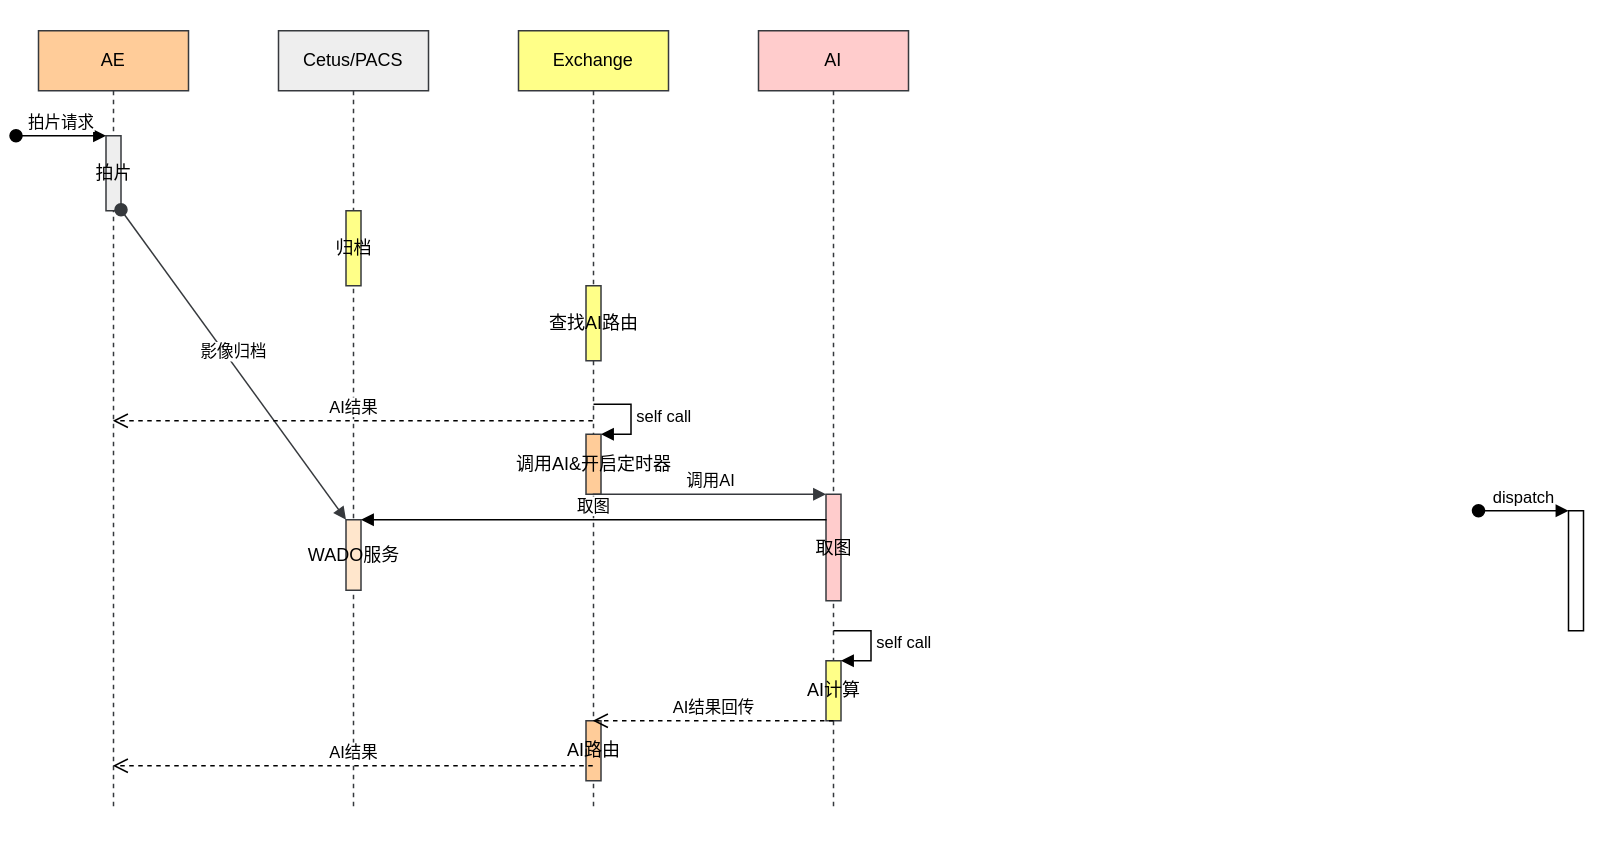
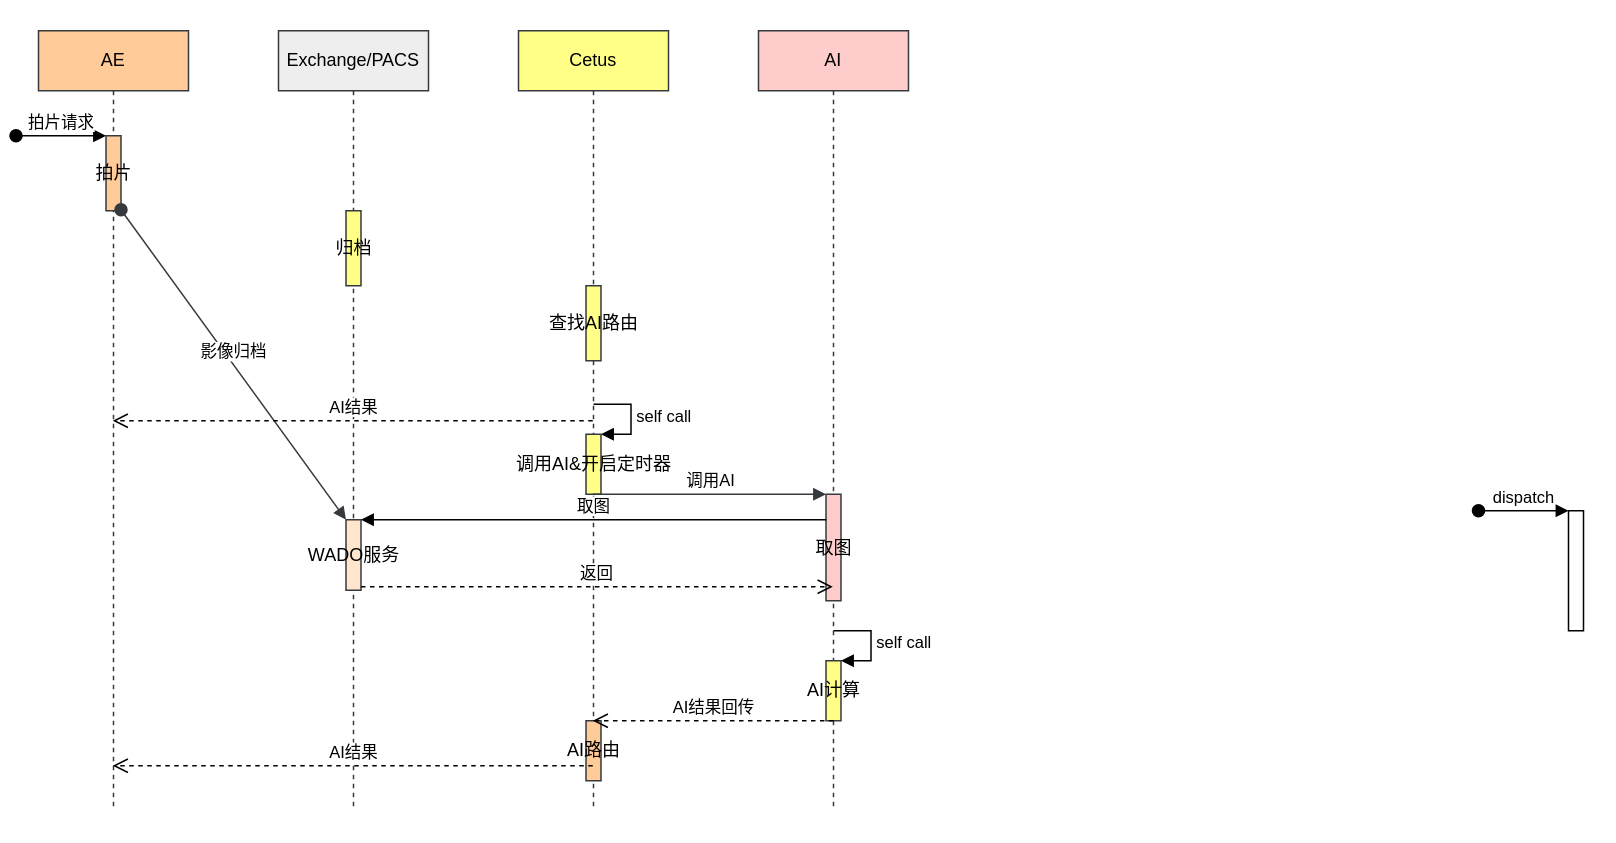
(353, 61) -> (353, 61)
(593, 61) -> (593, 61)
(113, 173) -> (113, 173)
(593, 464) -> (593, 464)
none -> (596, 587)
